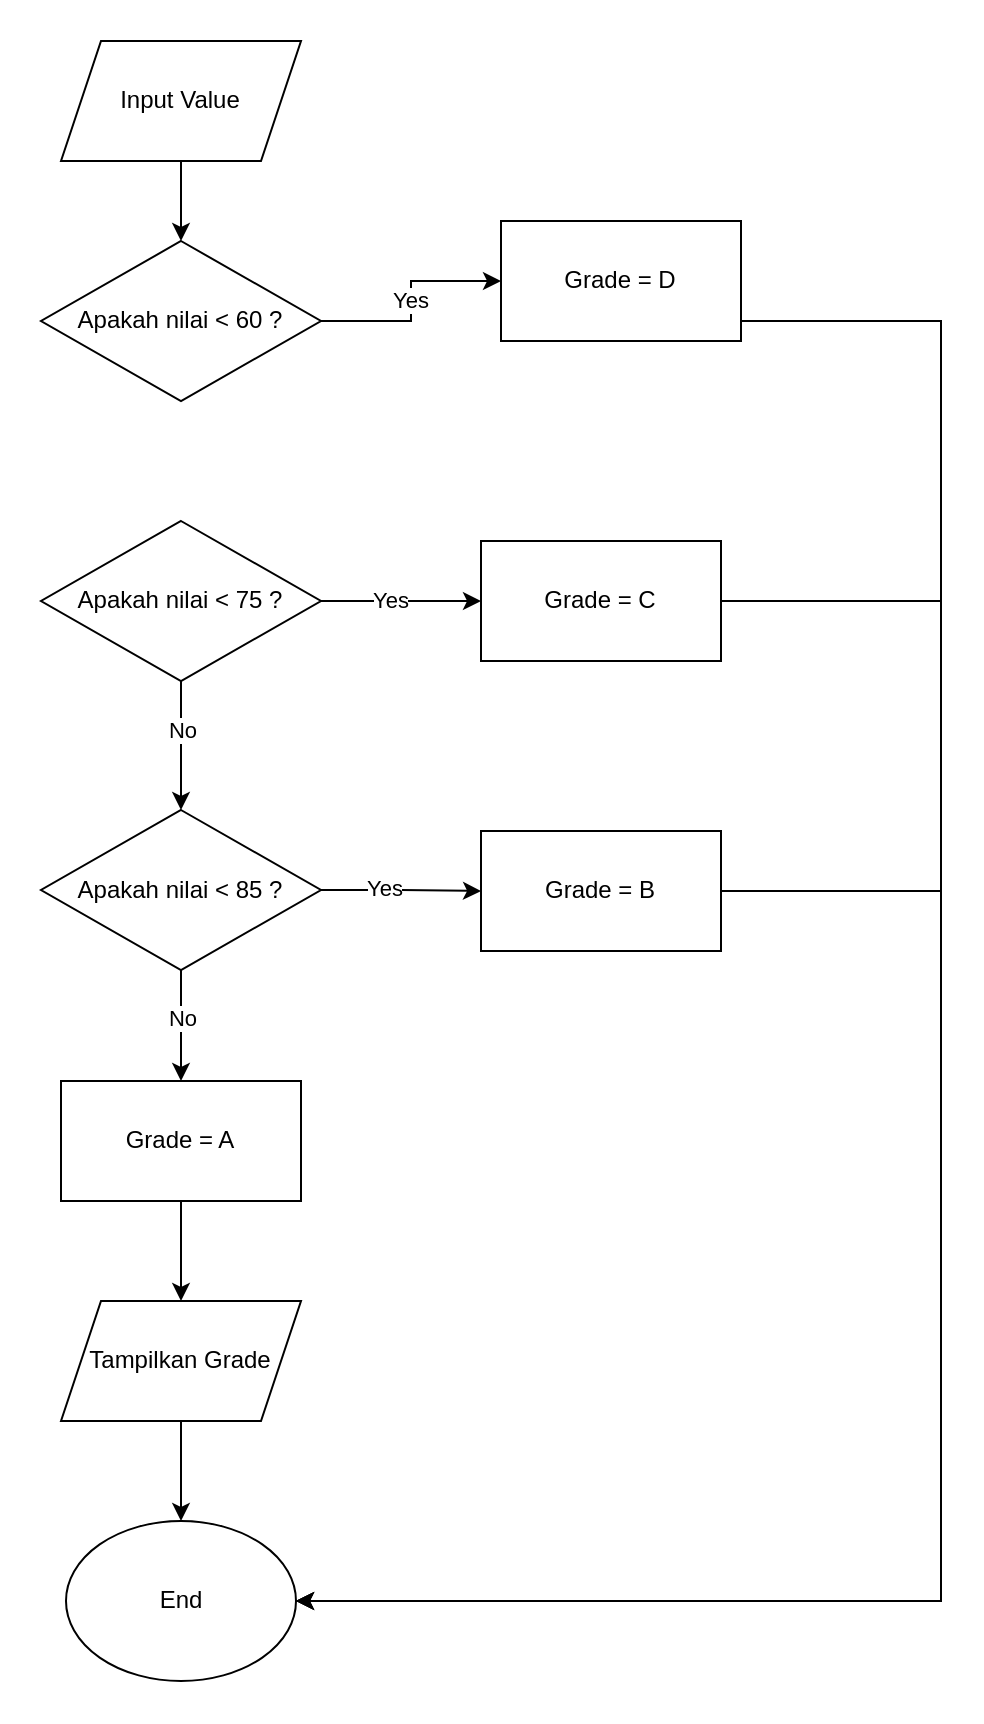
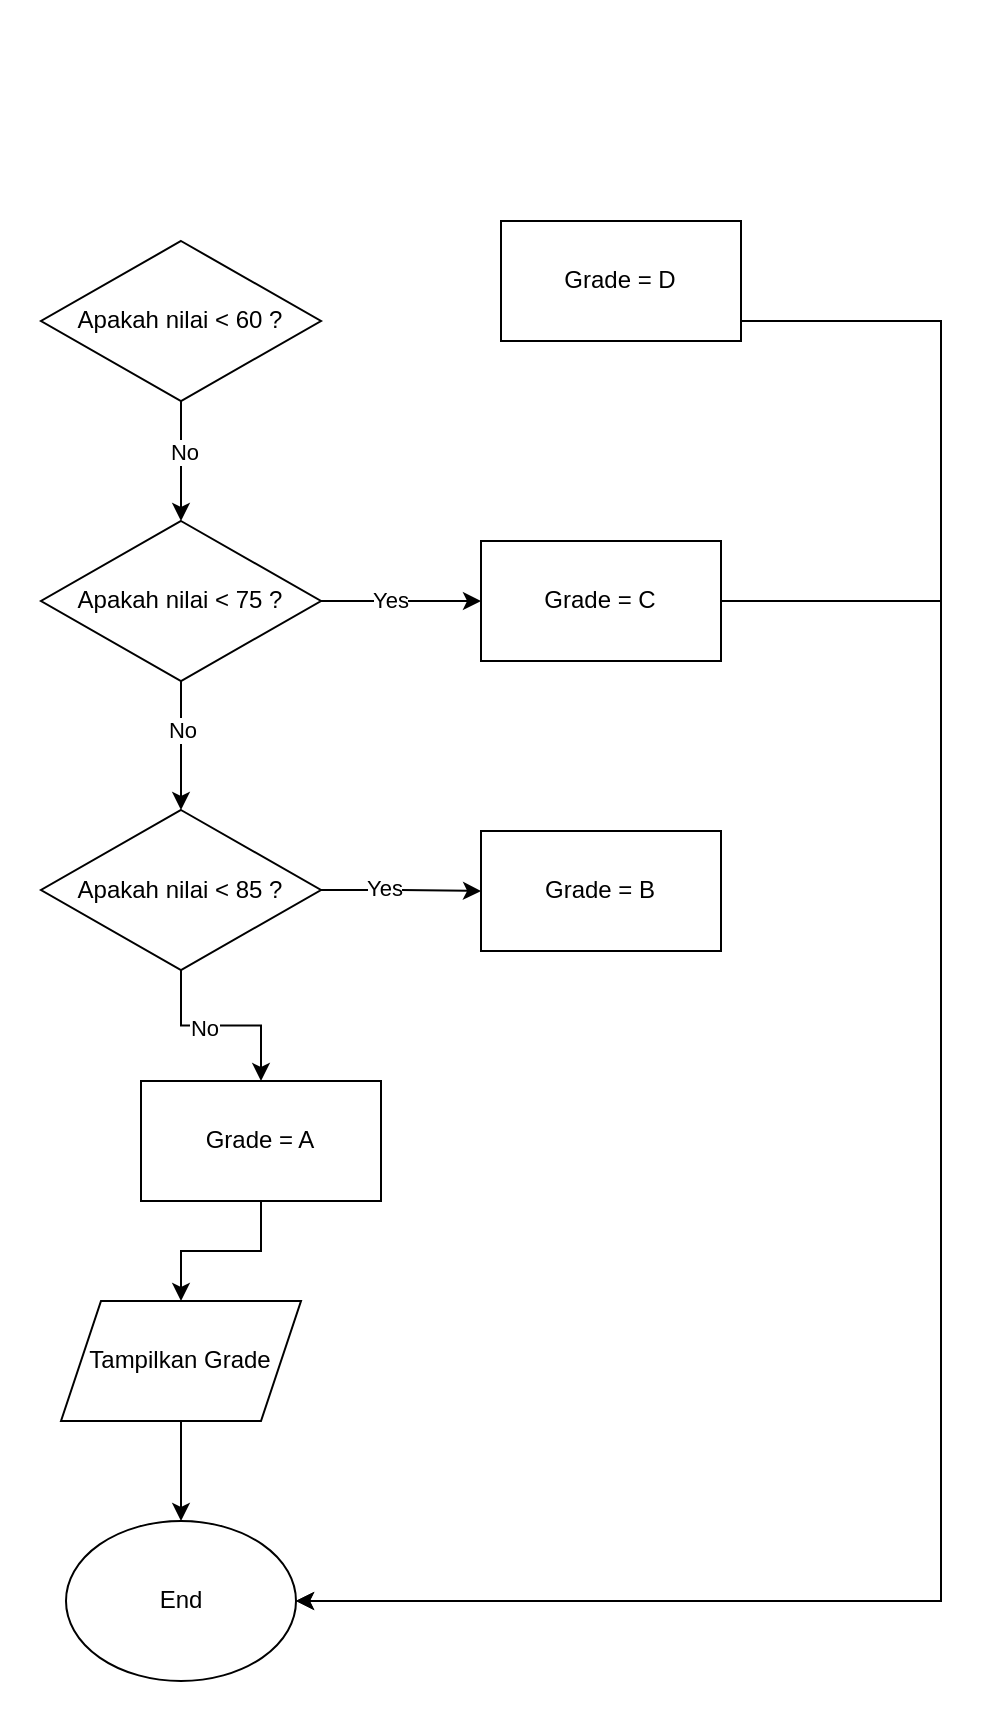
(181, 101) -> none
(181, 194) -> none
(411, 308) -> none
none -> (181, 454)
(829, 891) -> none
(181, 1141) -> (261, 1141)
